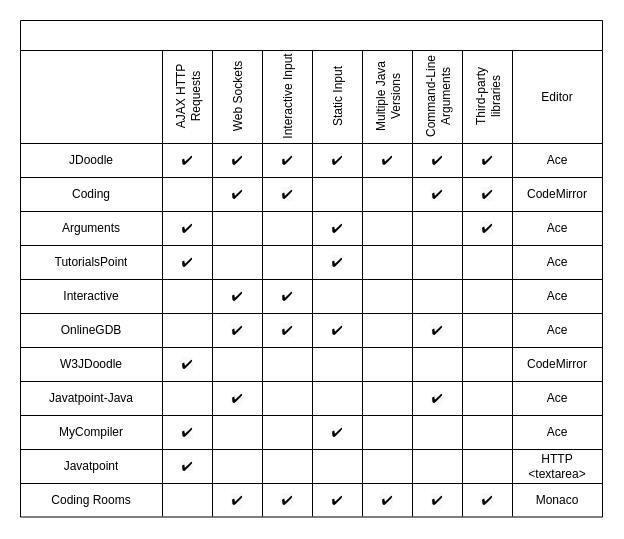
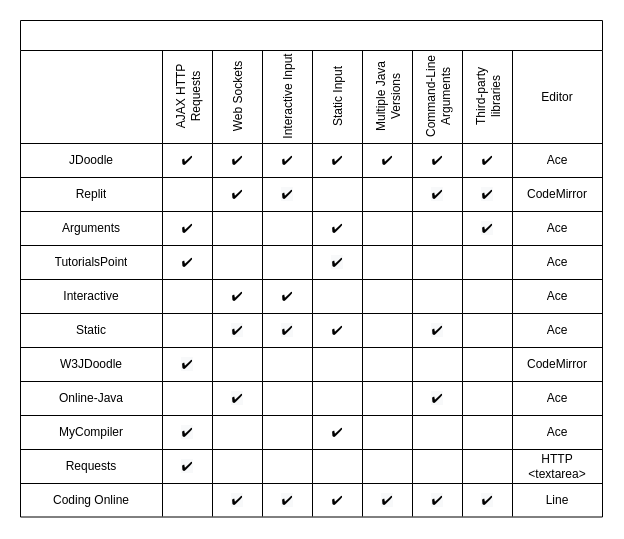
(92, 195) -> (92, 195)
(92, 331) -> (92, 331)
(92, 399) -> (92, 399)
(92, 467) -> (92, 467)
(92, 501) -> (92, 501)
(558, 501) -> (558, 501)
